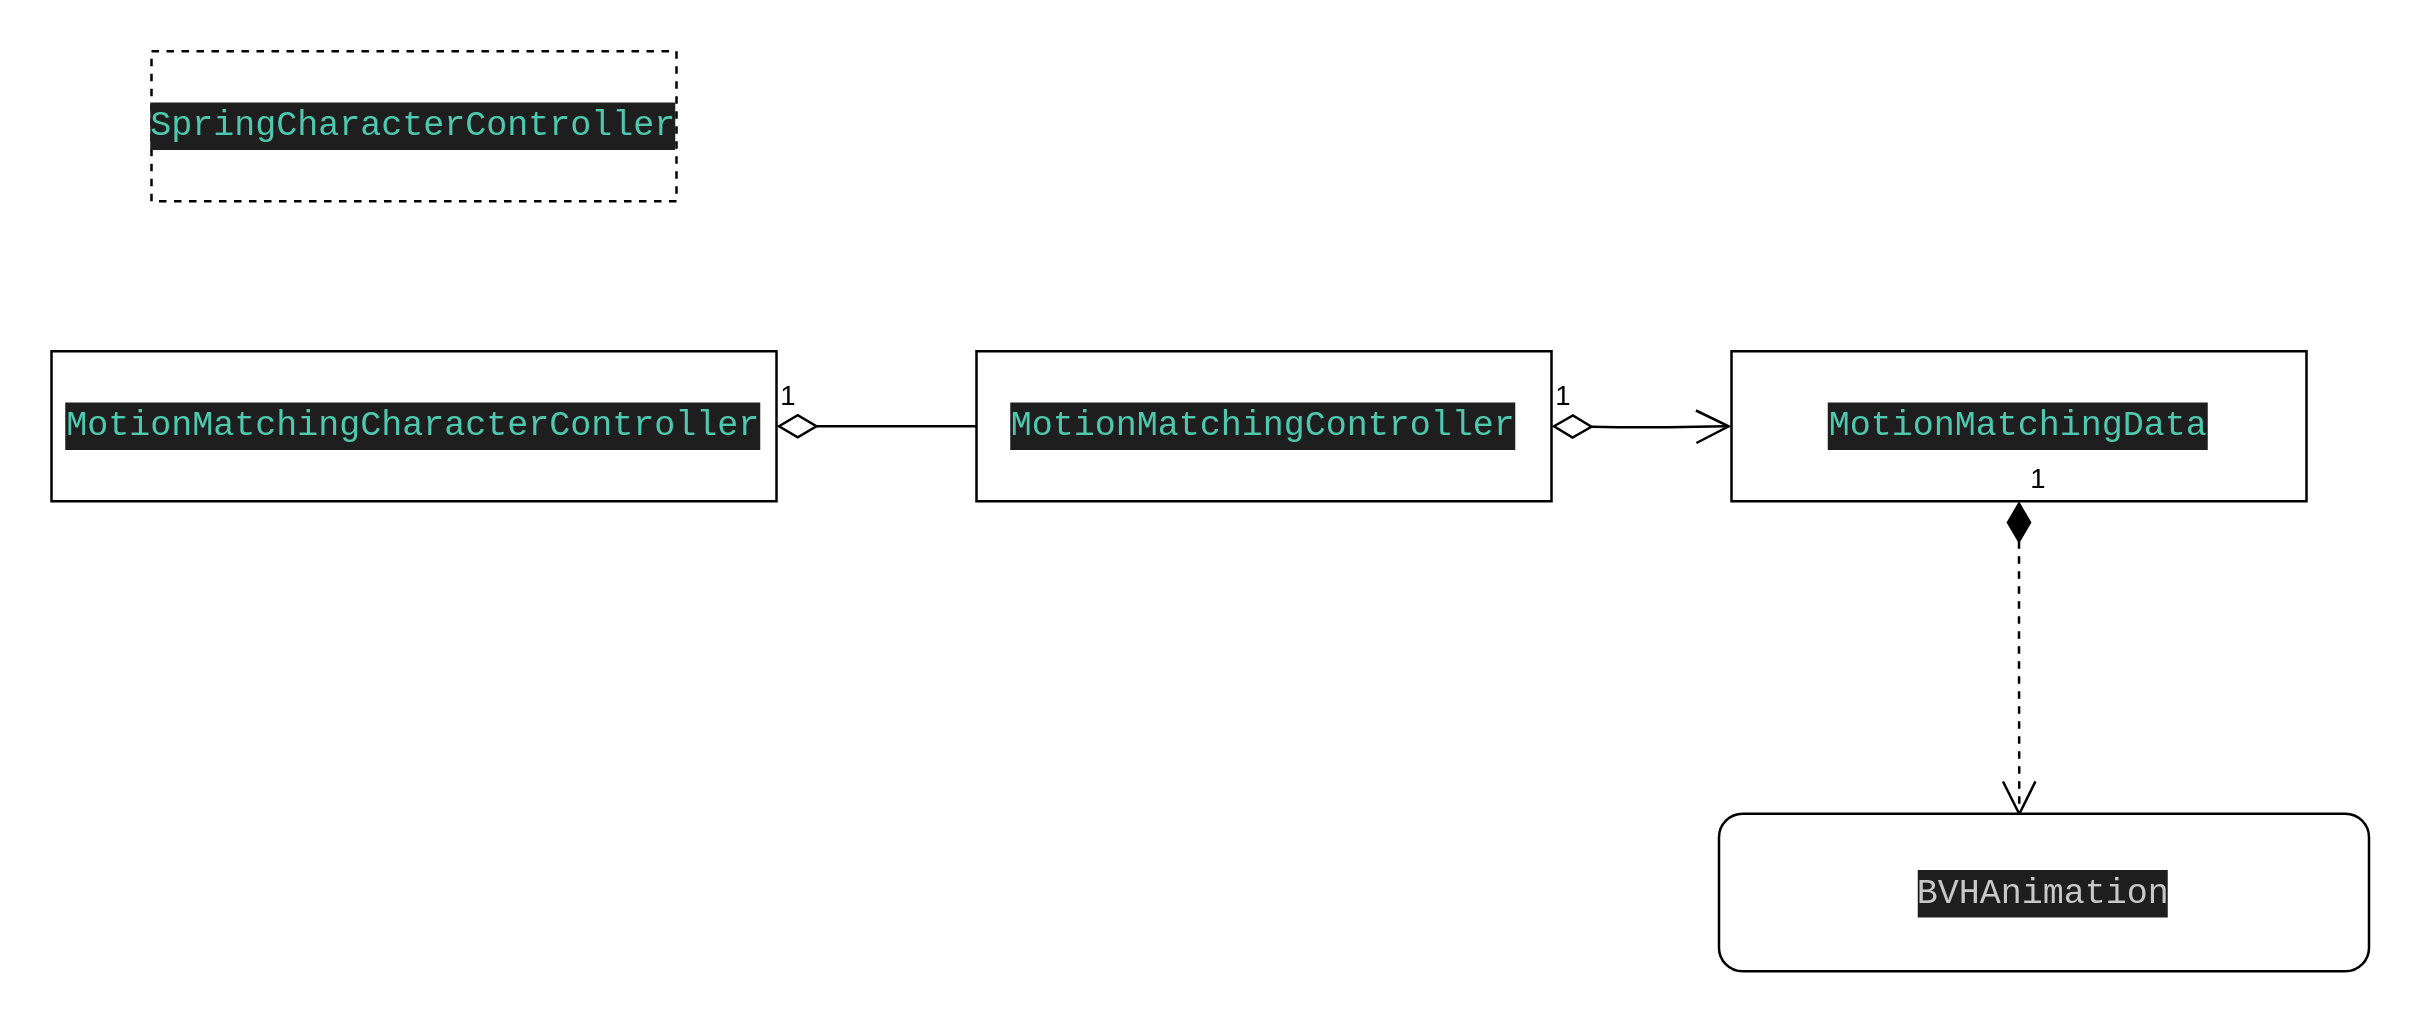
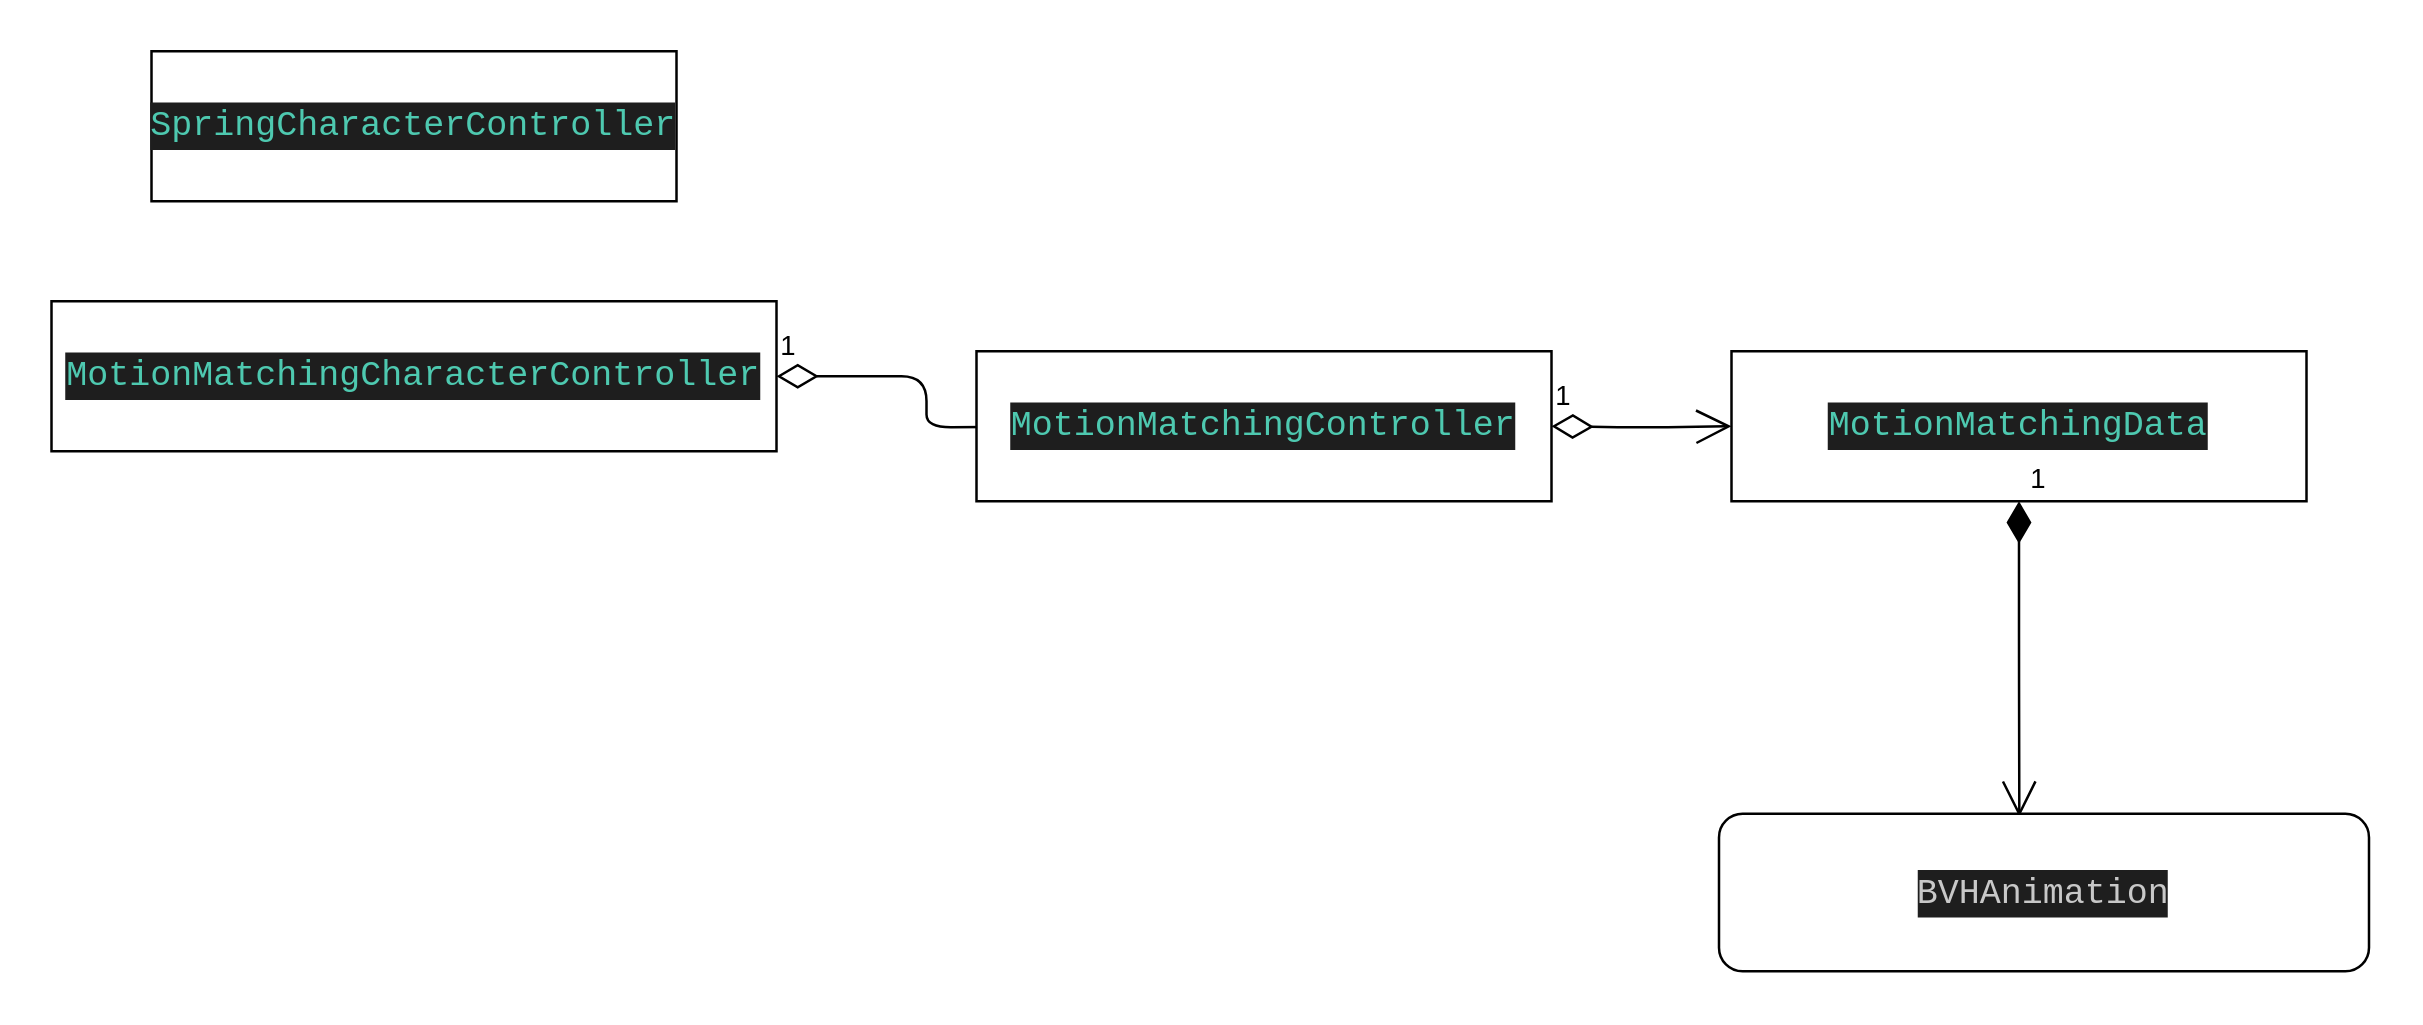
(414, 126) -> (414, 126)
(414, 426) -> (414, 376)
(2019, 677) -> (2019, 677)
